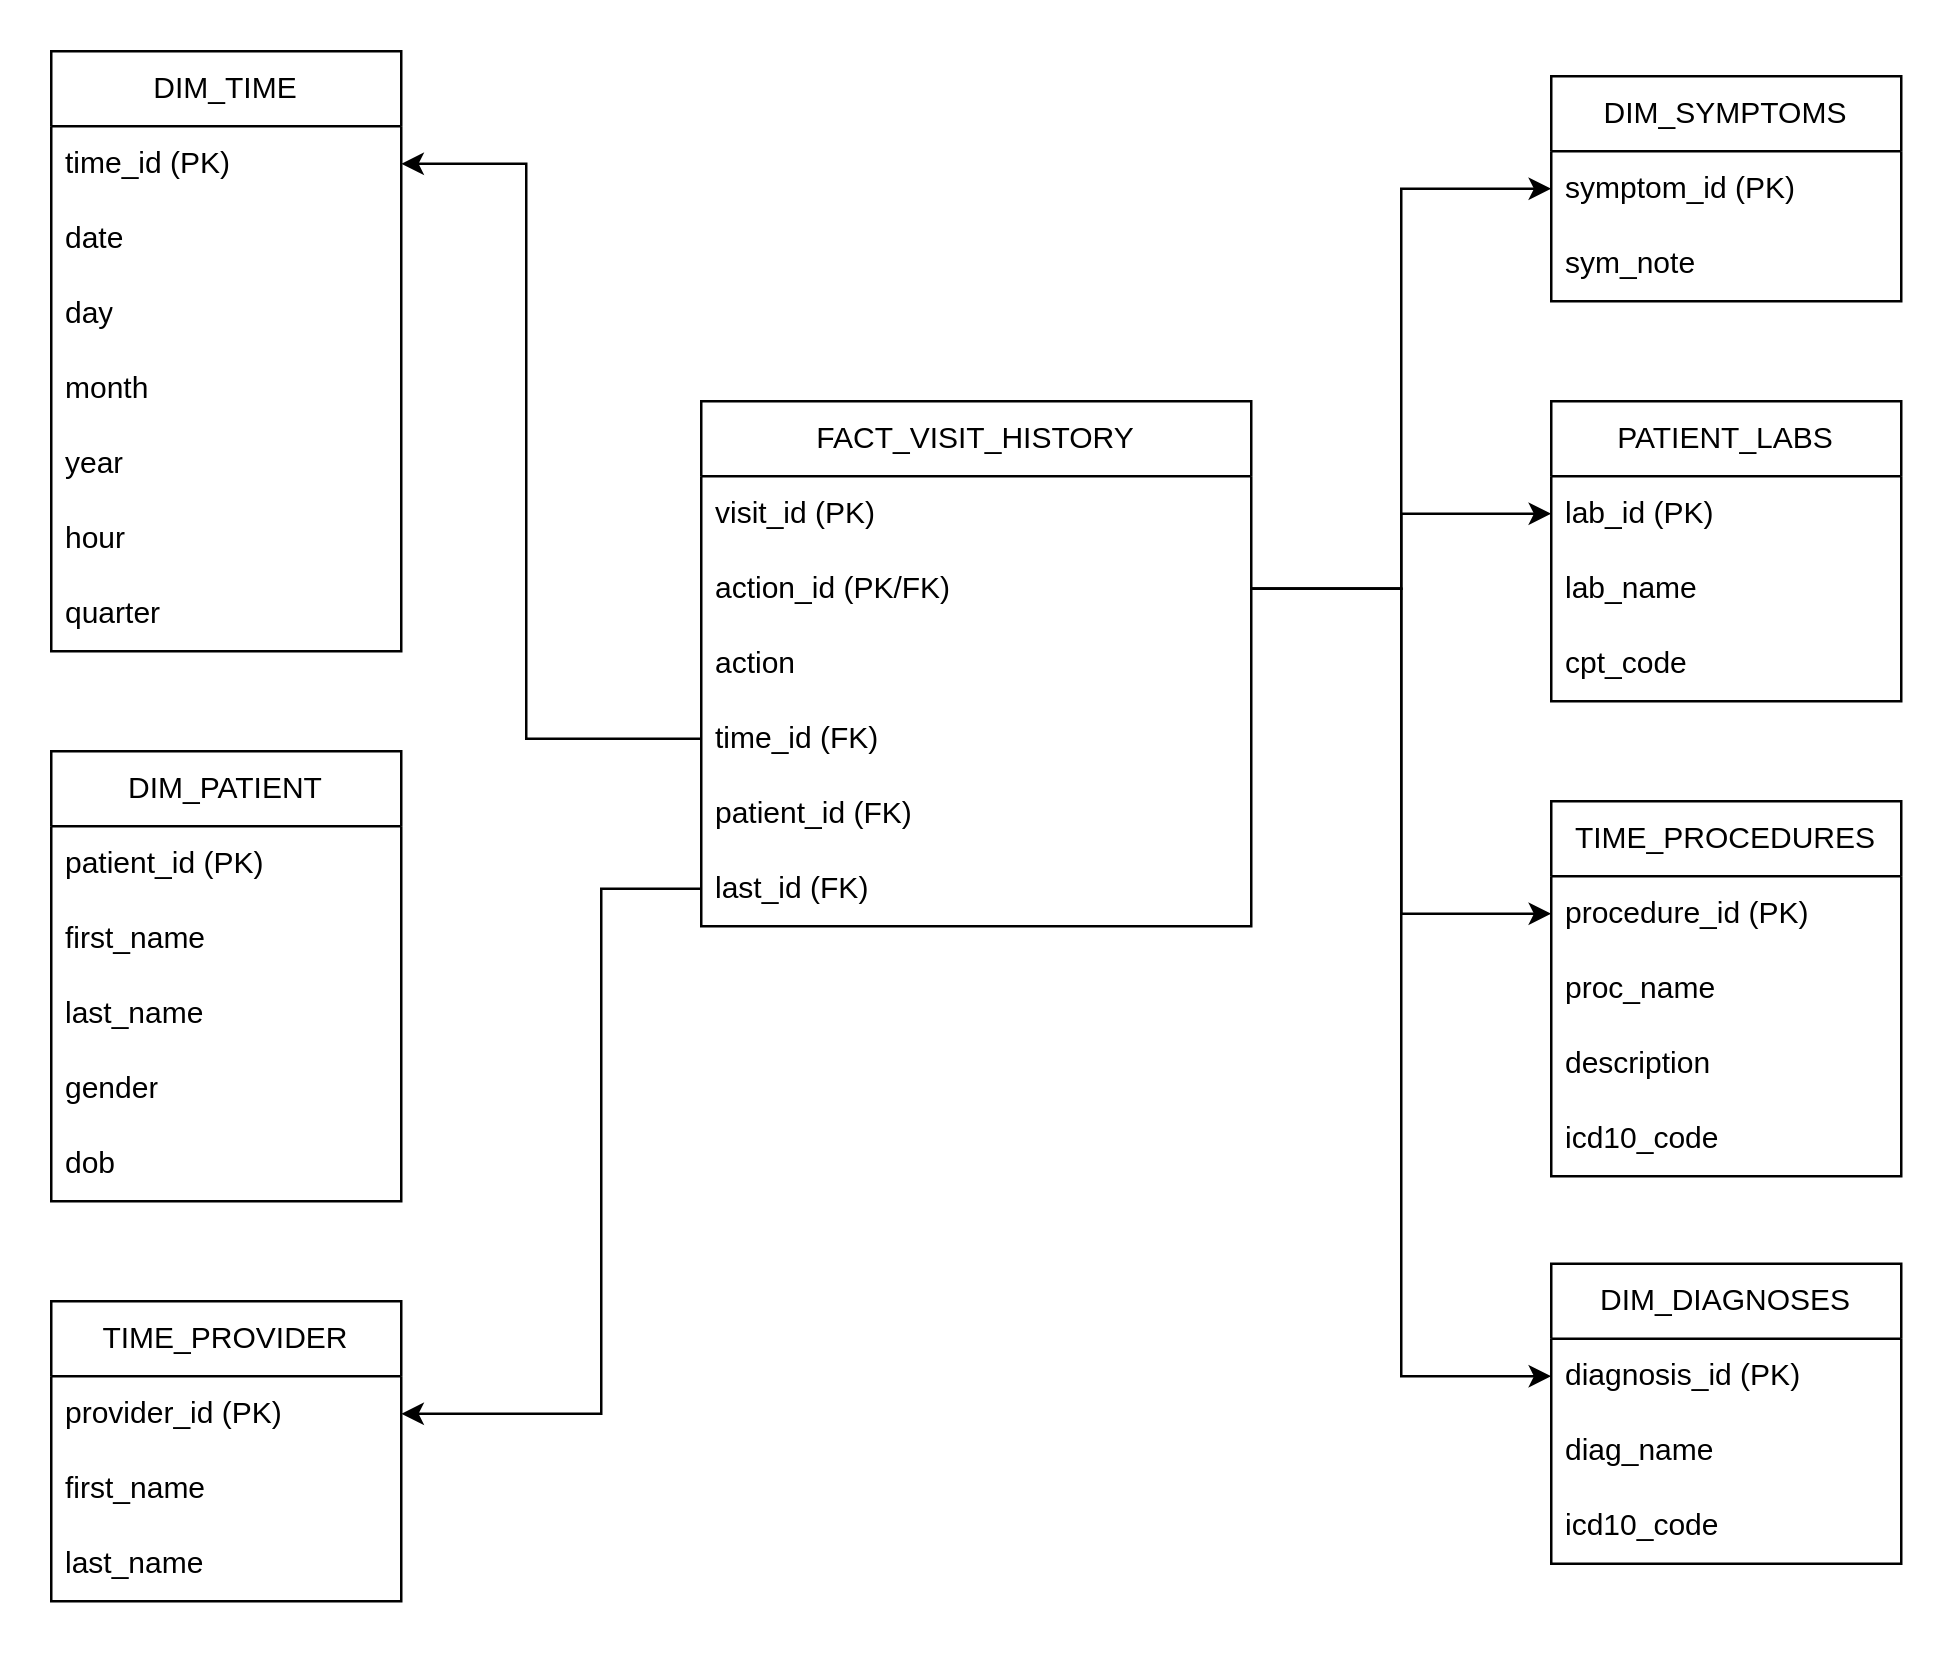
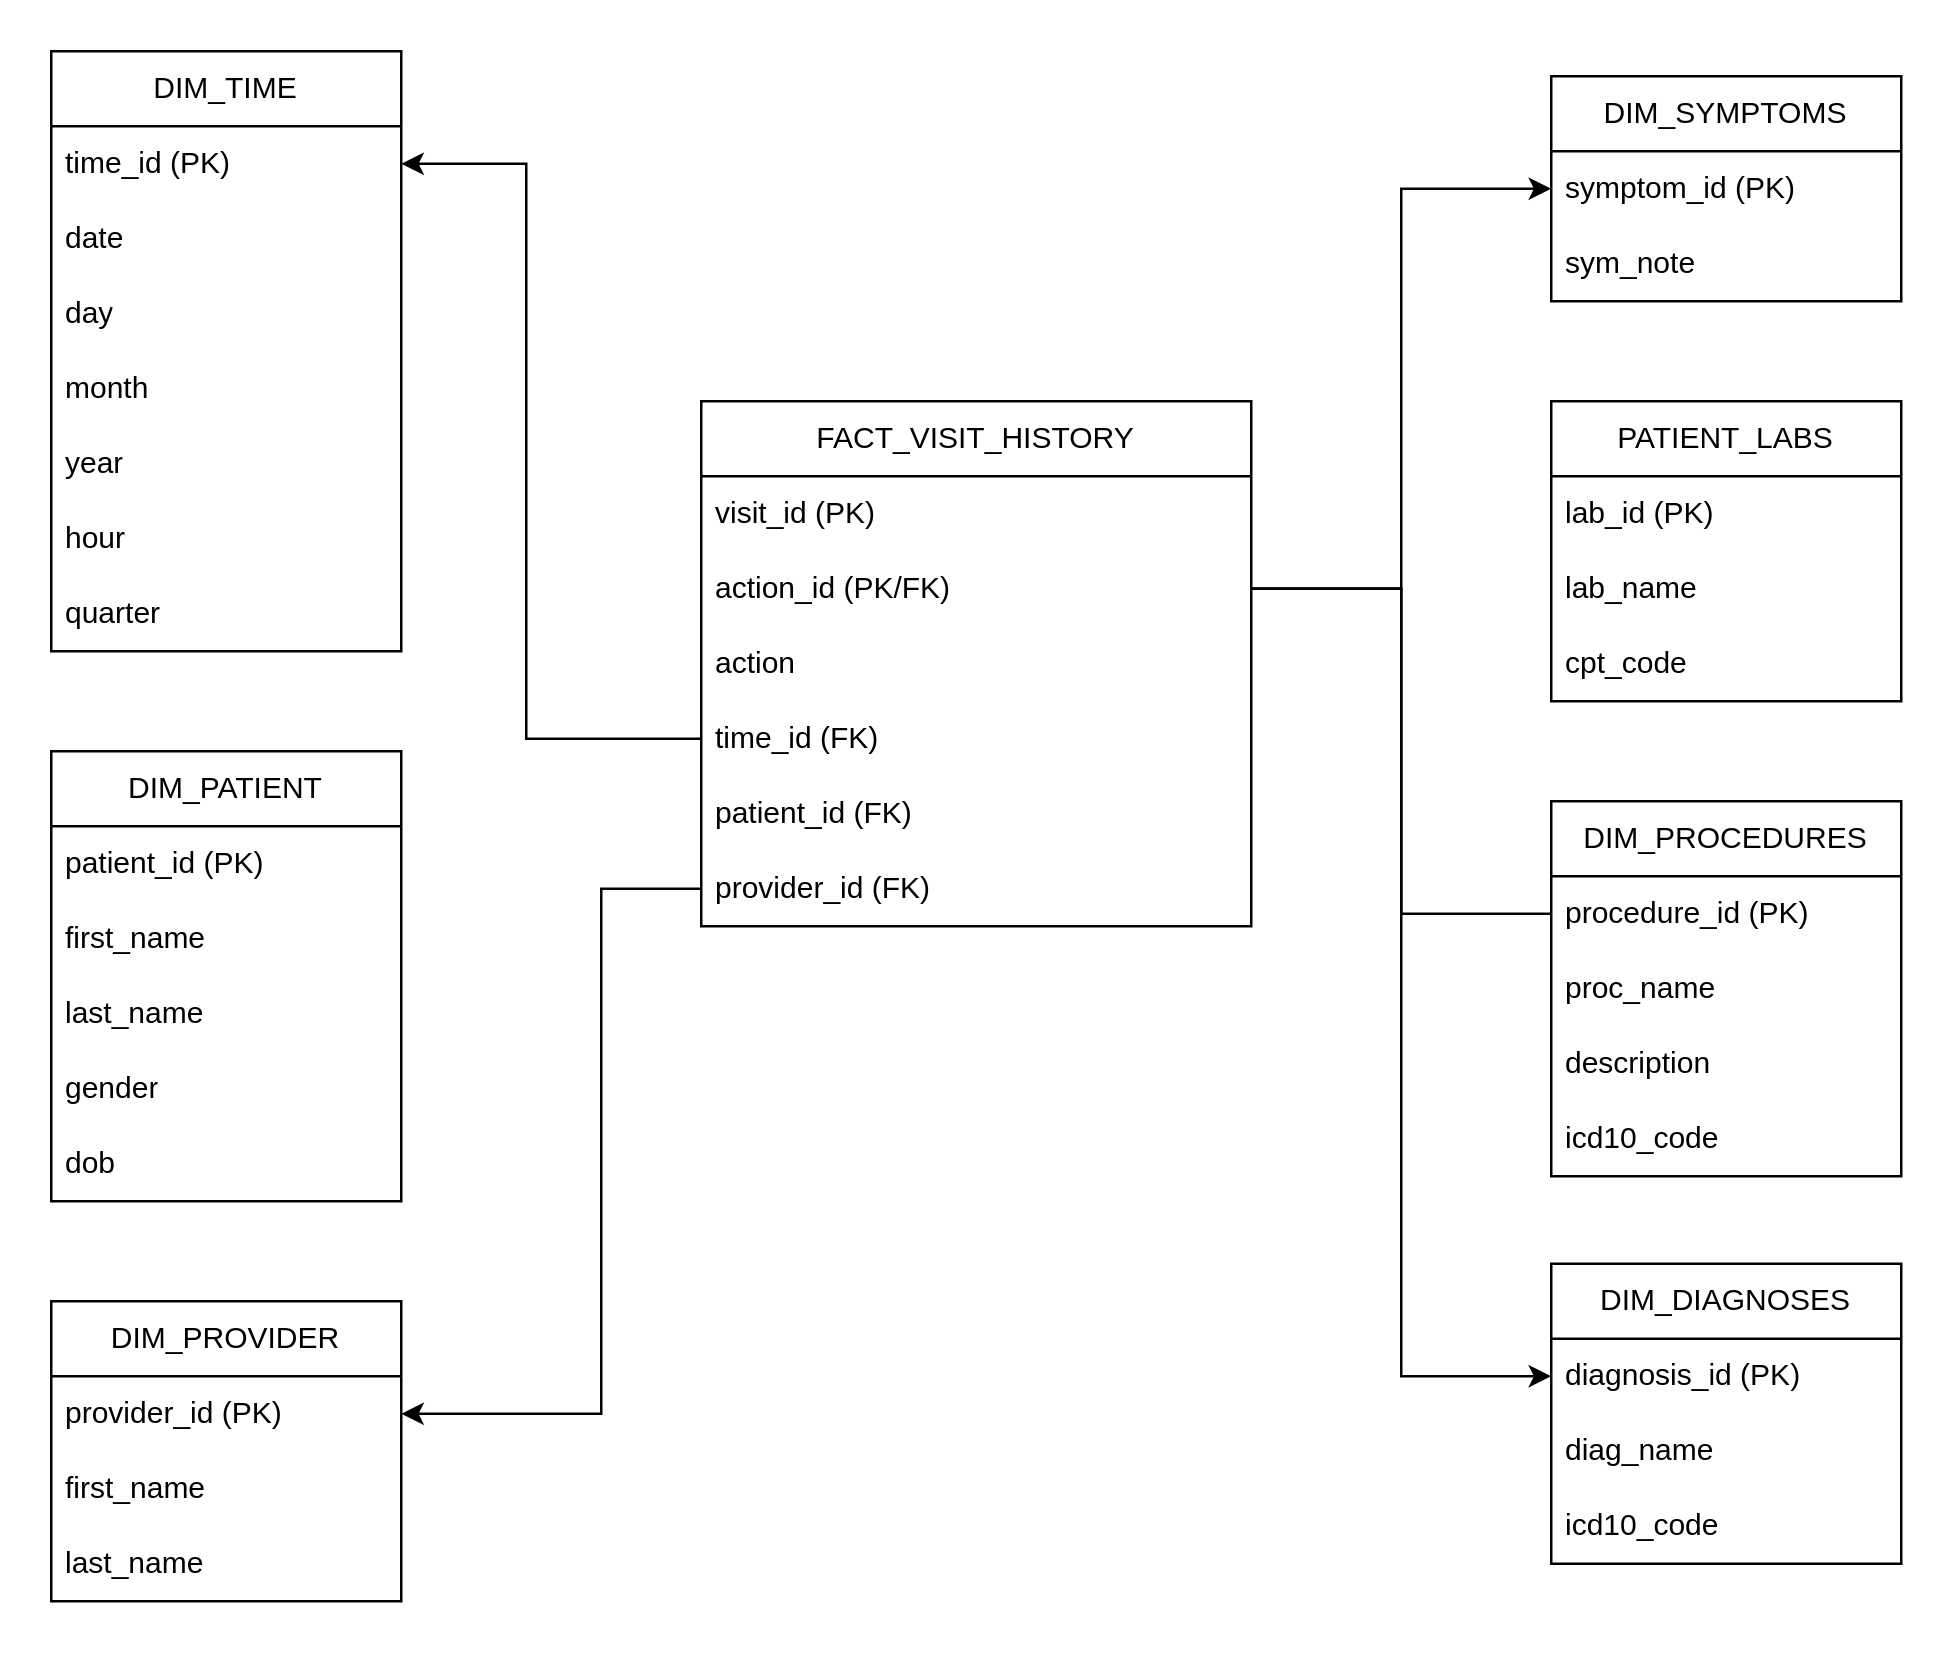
(1470, 514) -> none
(1726, 839) -> (1726, 839)
(809, 889) -> (843, 889)
(1533, 914) -> (1539, 914)
(226, 1339) -> (226, 1339)
